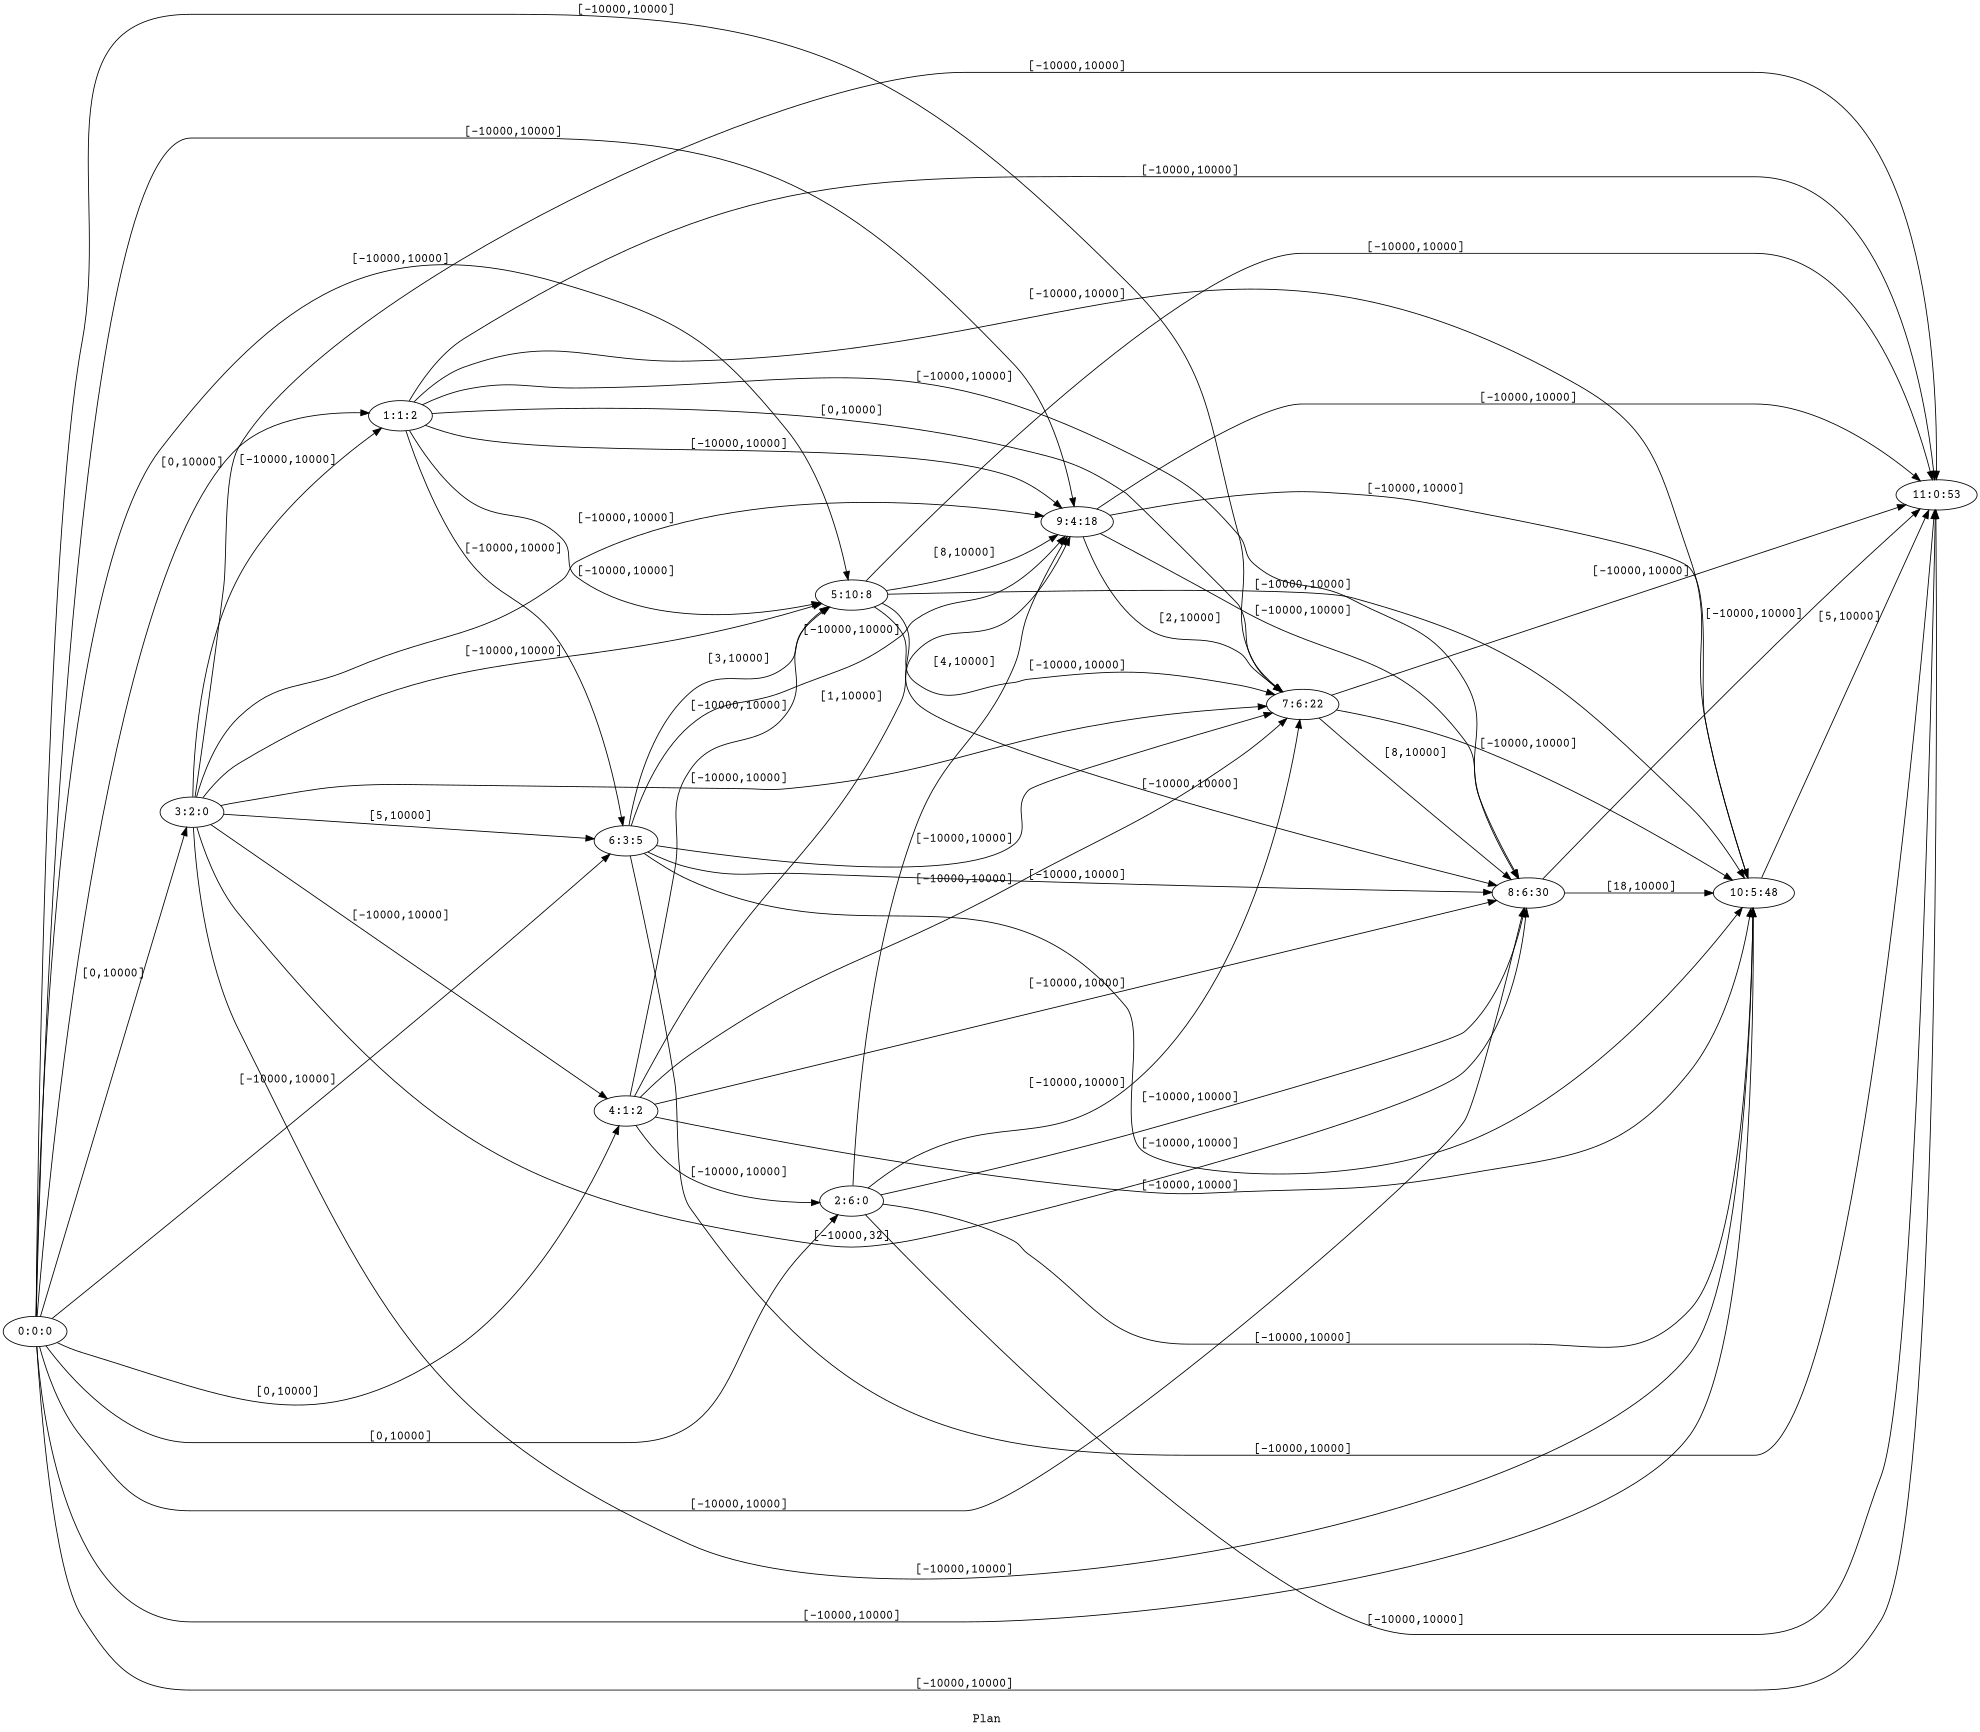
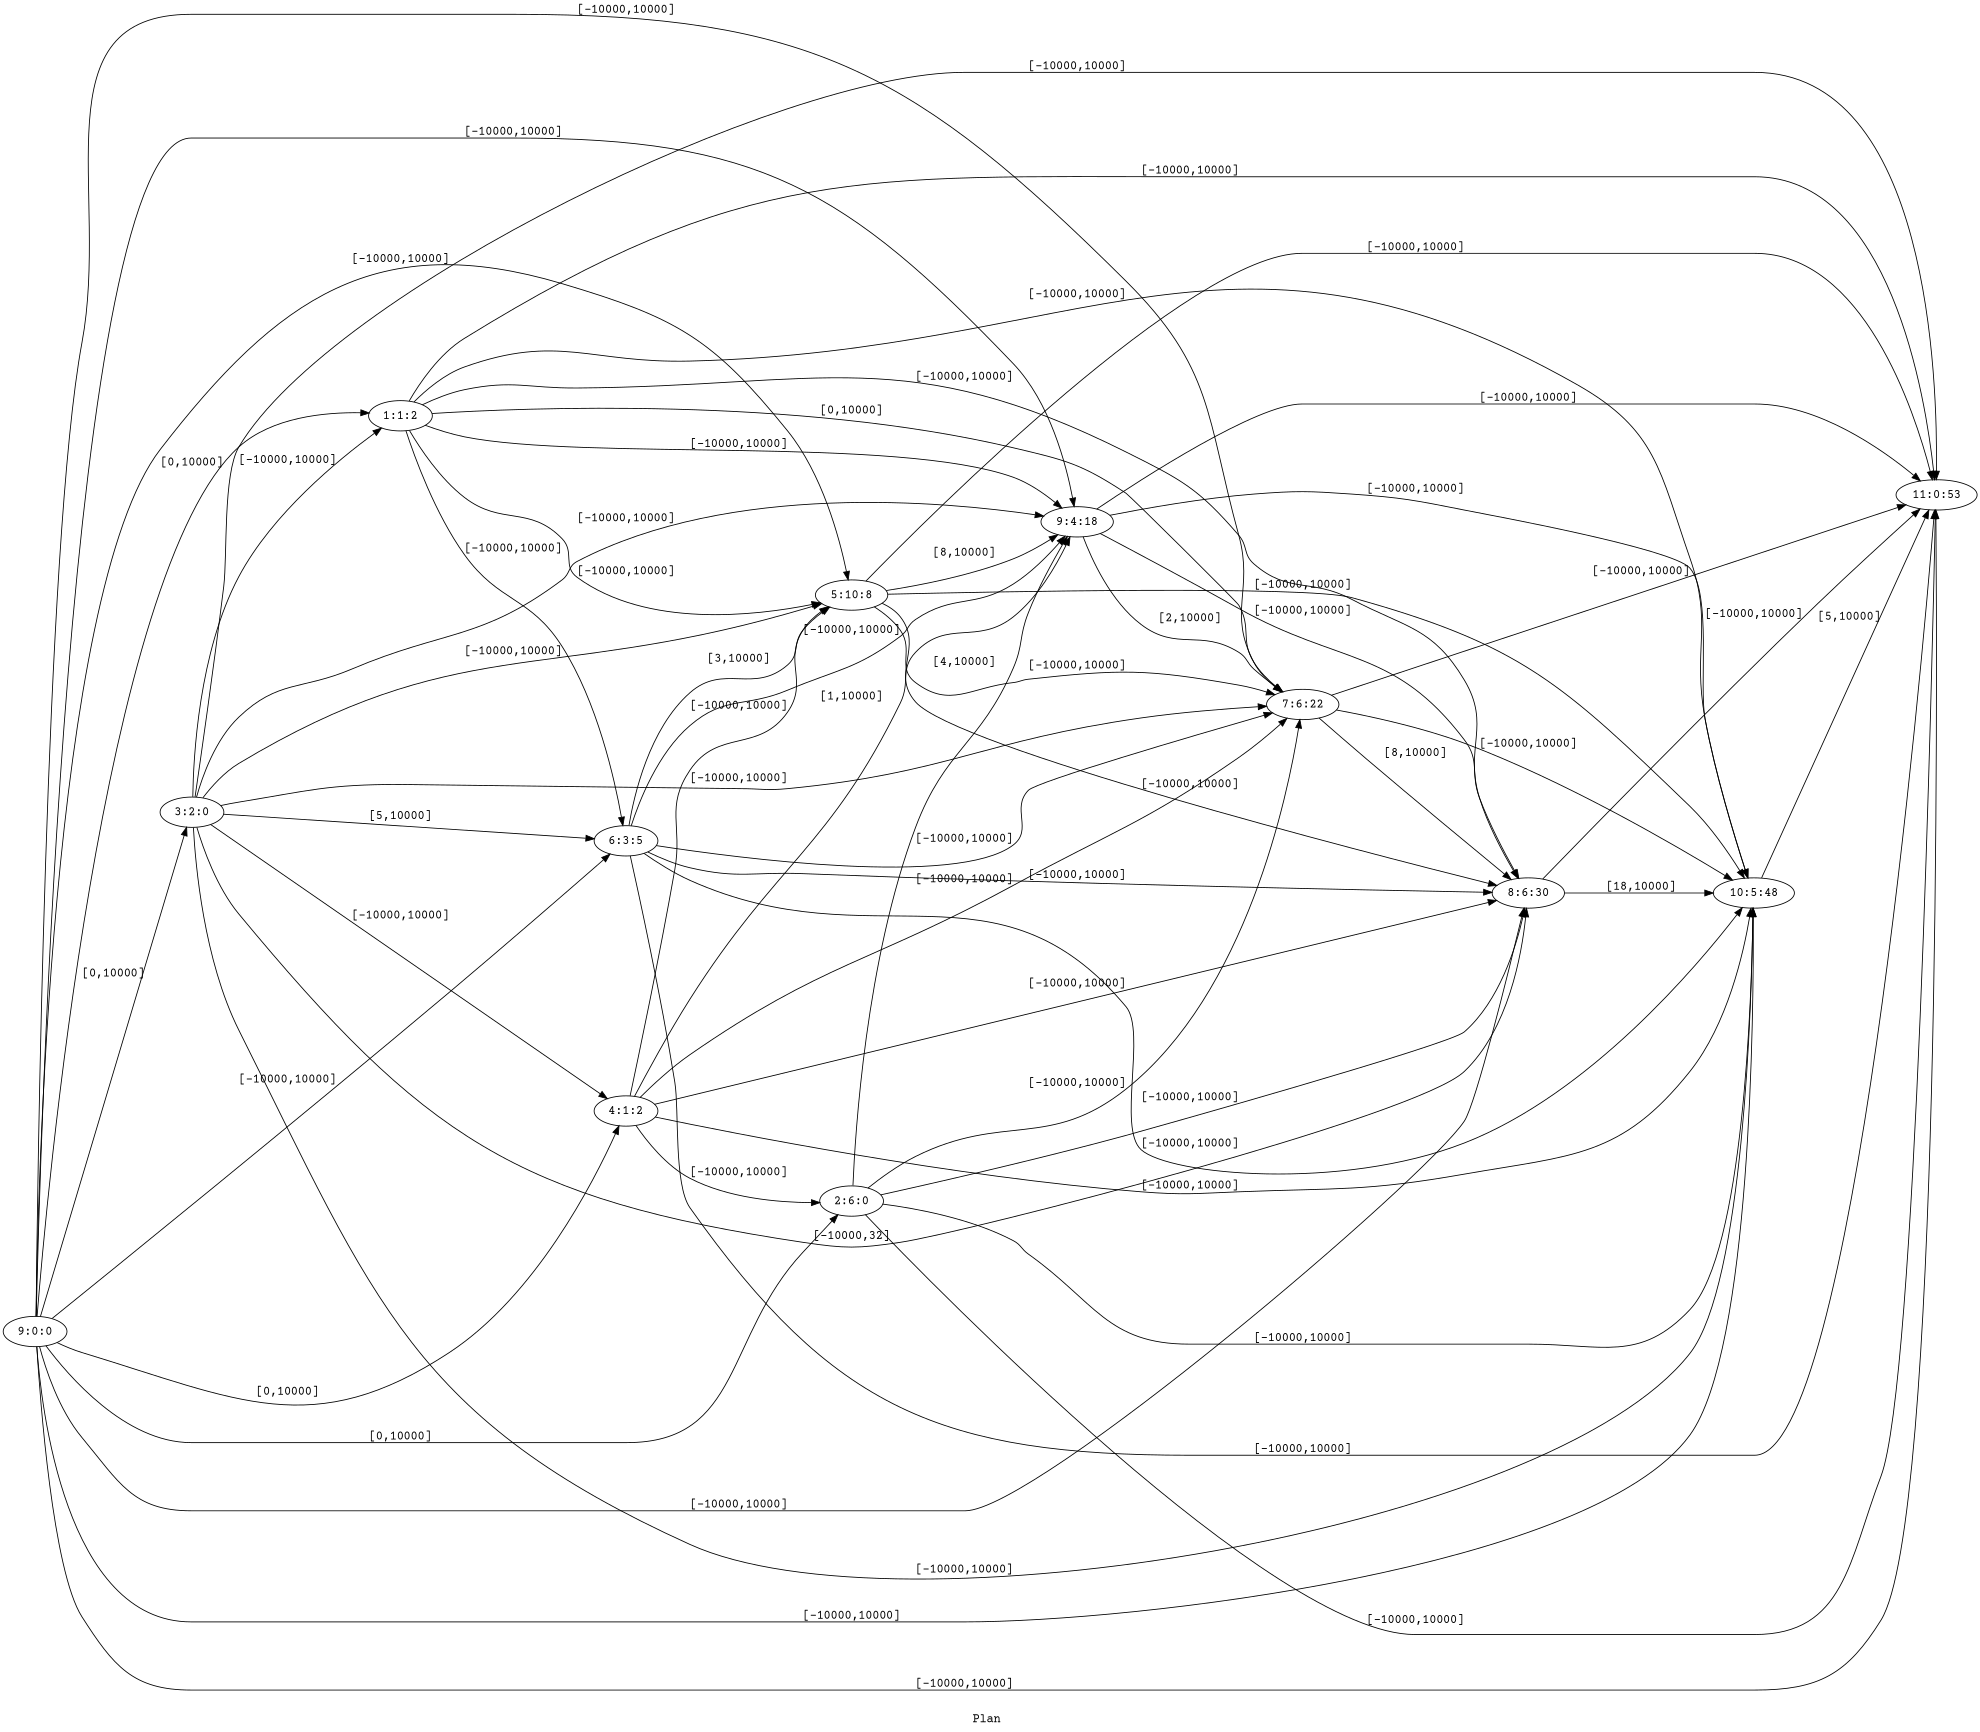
(35, 1332) -> (35, 1332)
